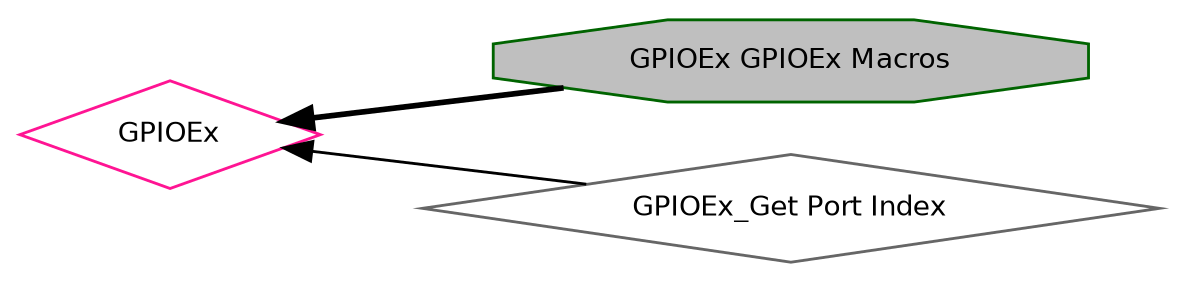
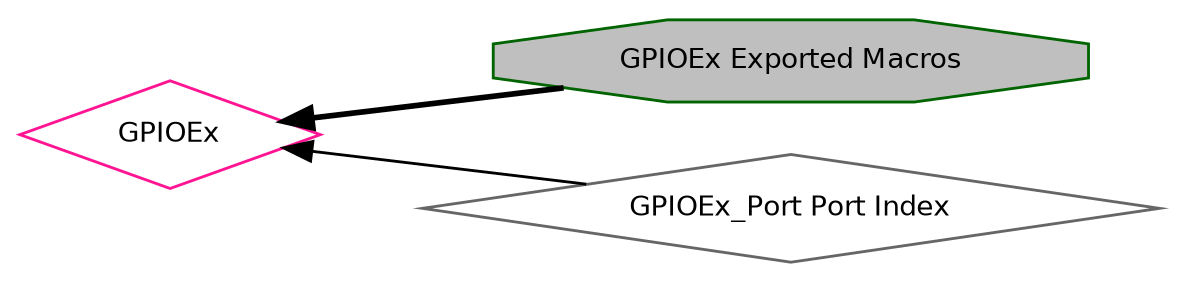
(791, 61) -> (791, 61)
(791, 208) -> (791, 208)
